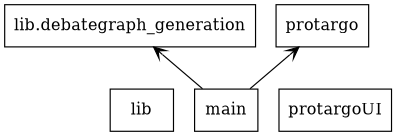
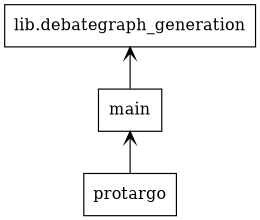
(270, 72) -> (130, 158)
(142, 110) -> none
(335, 110) -> none
